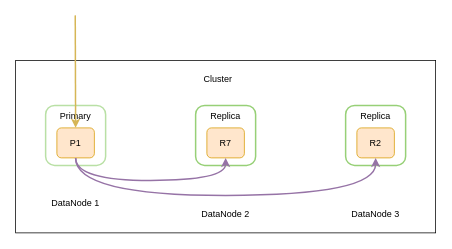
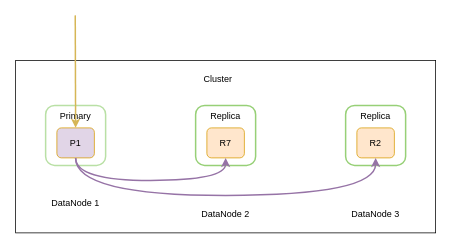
(75, 143) -> (75, 143)
